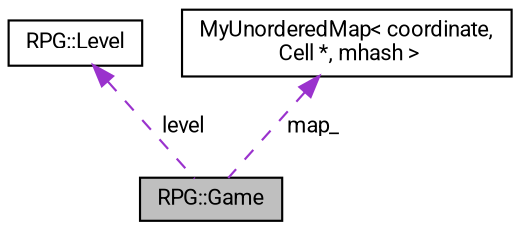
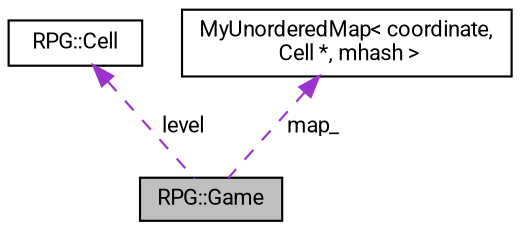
(75, 43) -> (75, 43)
